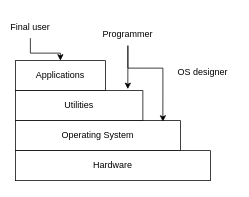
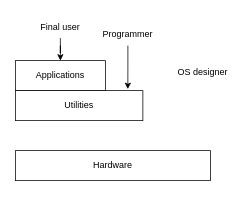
(30, 27) -> (60, 27)
(162, 68) -> none
(98, 135) -> none
